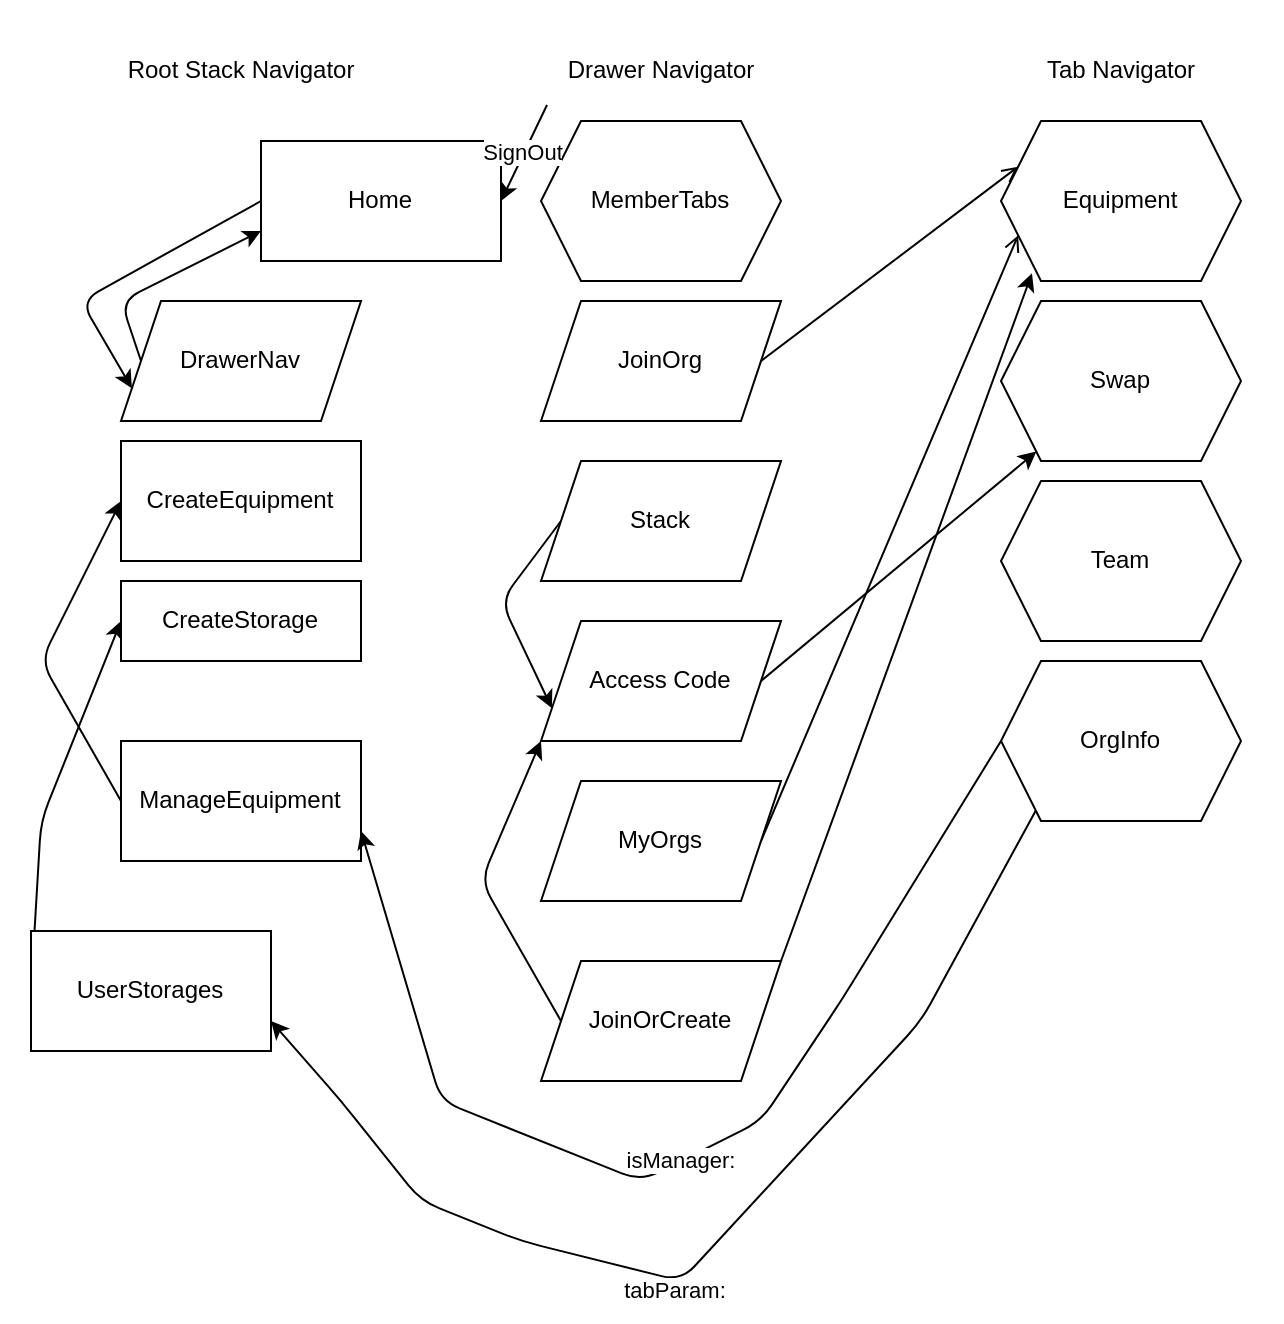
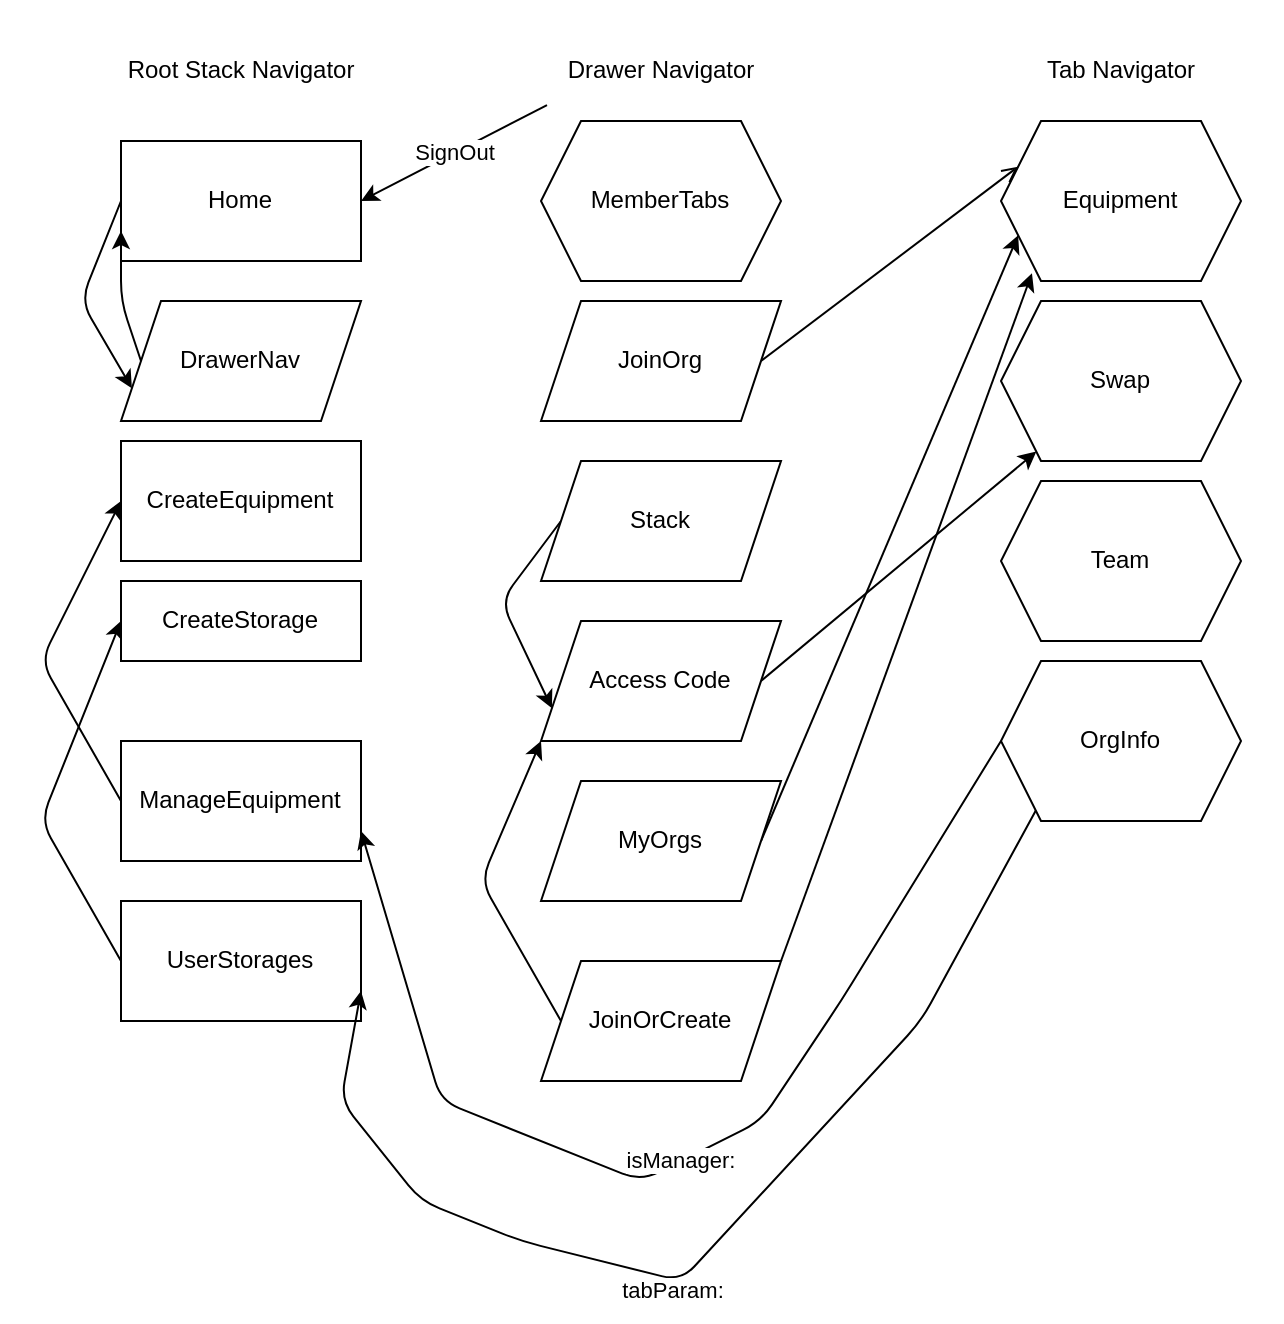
(381, 201) -> (241, 201)
(1014, 246) -> (1012, 249)
(151, 991) -> (241, 961)
